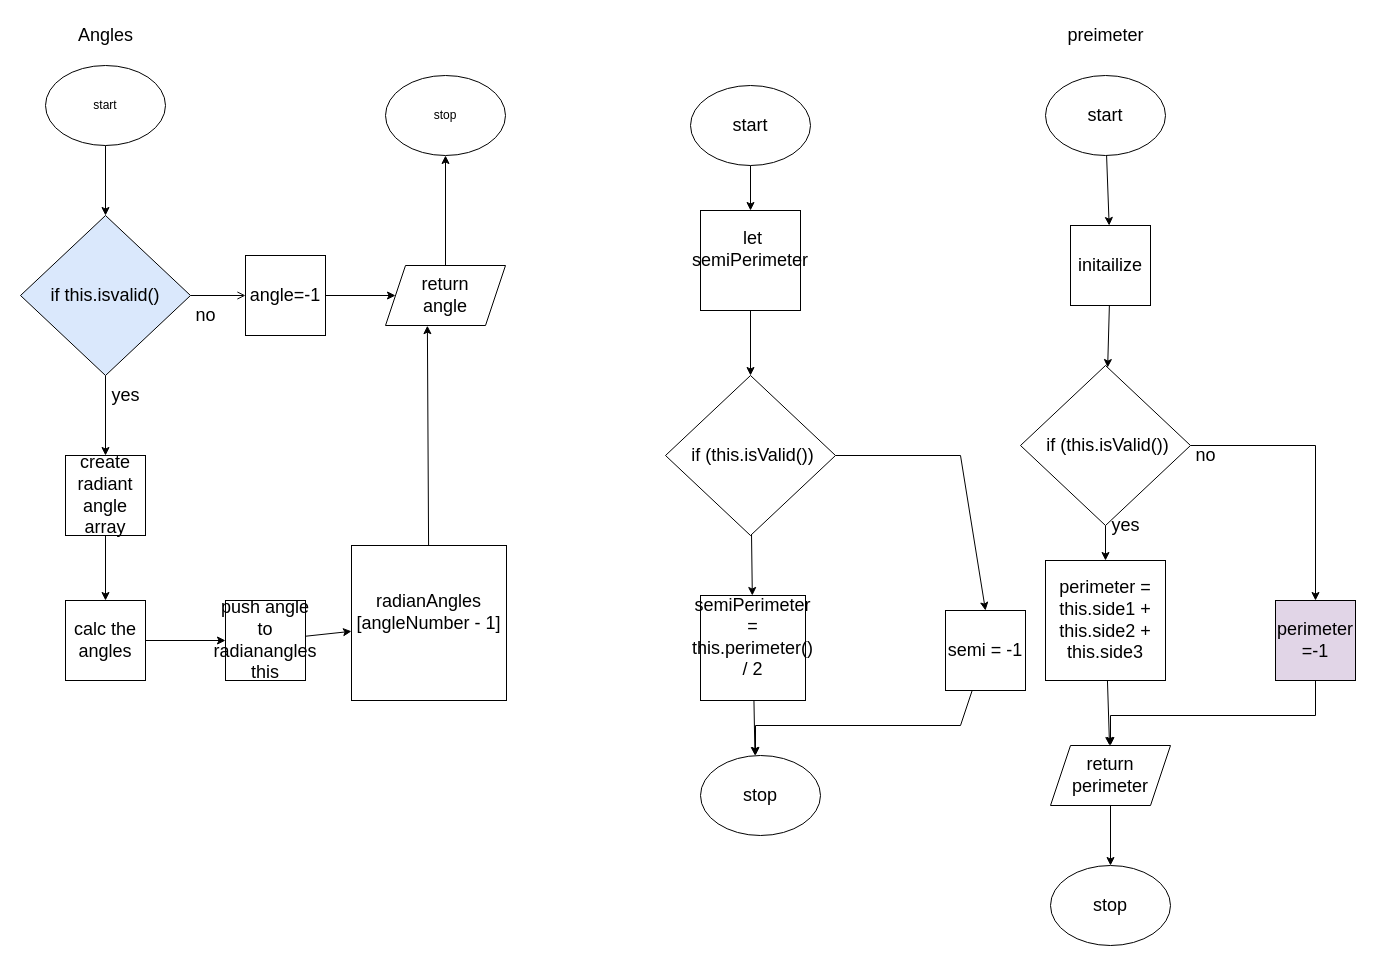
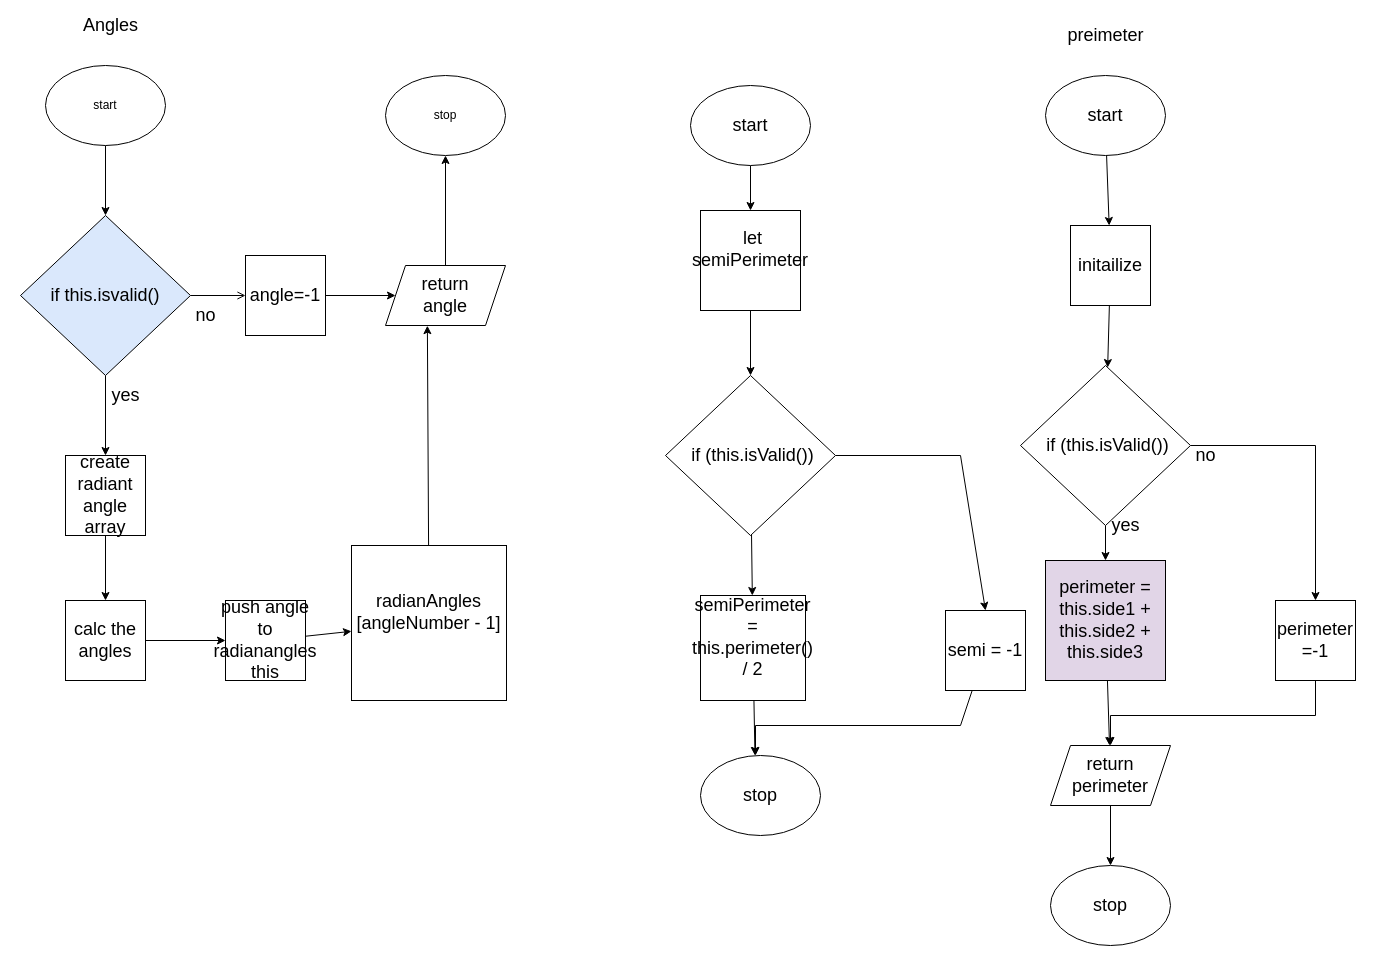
(106, 36) -> (111, 26)
(1106, 621) -> (1106, 621)
(1316, 641) -> (1316, 641)
